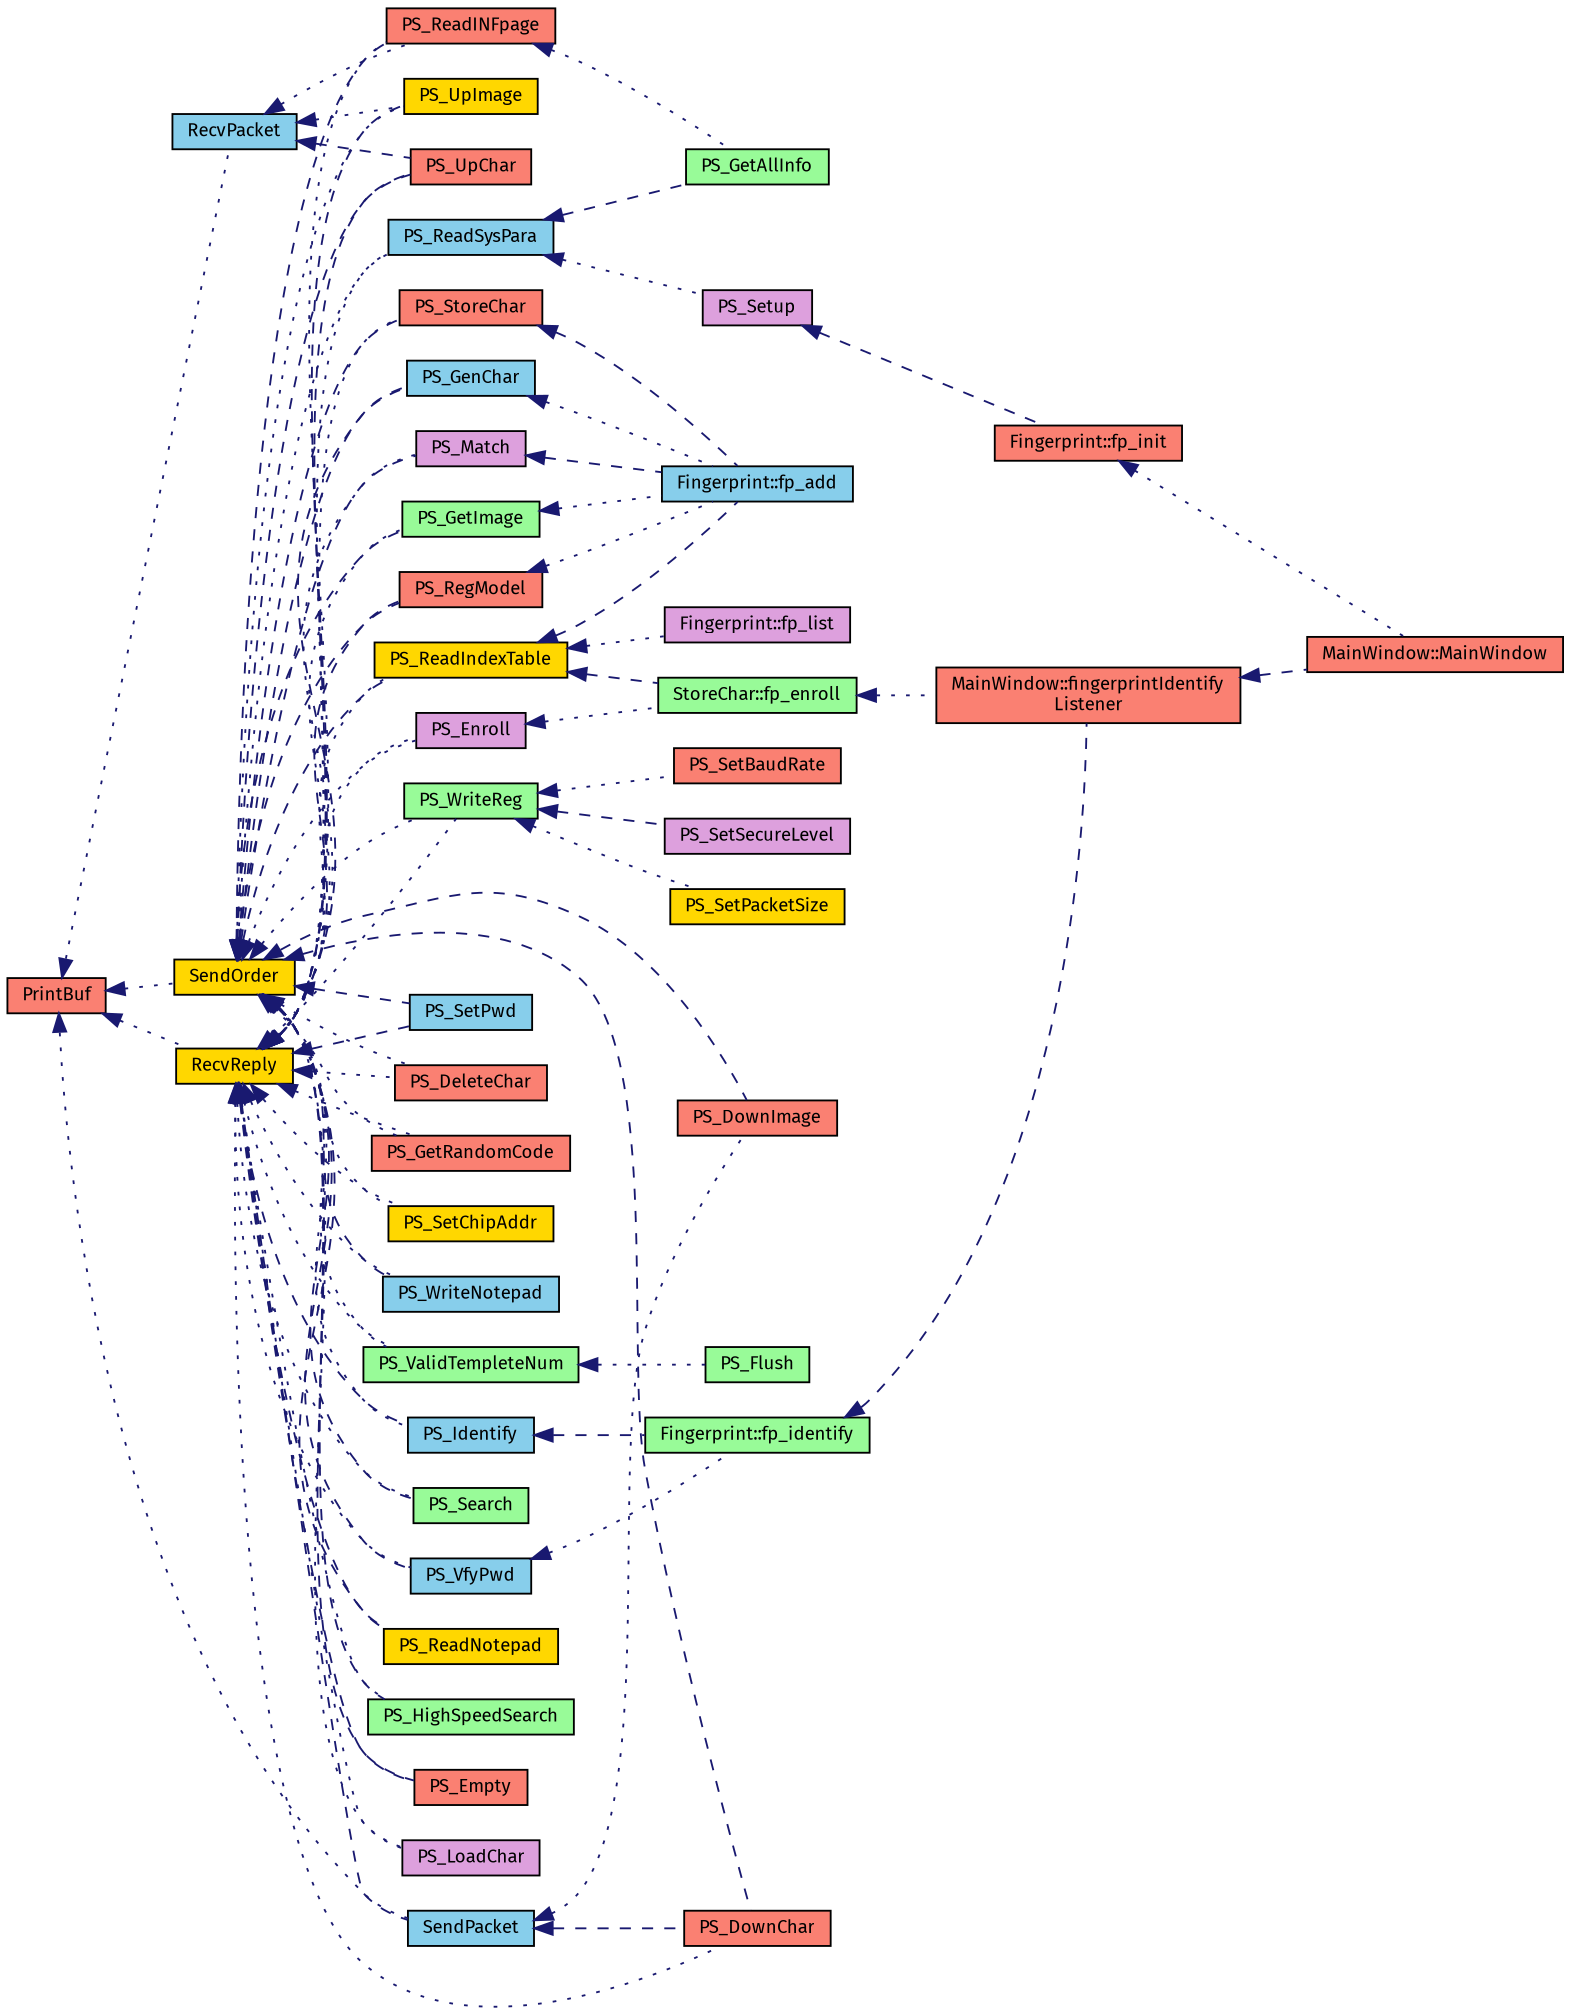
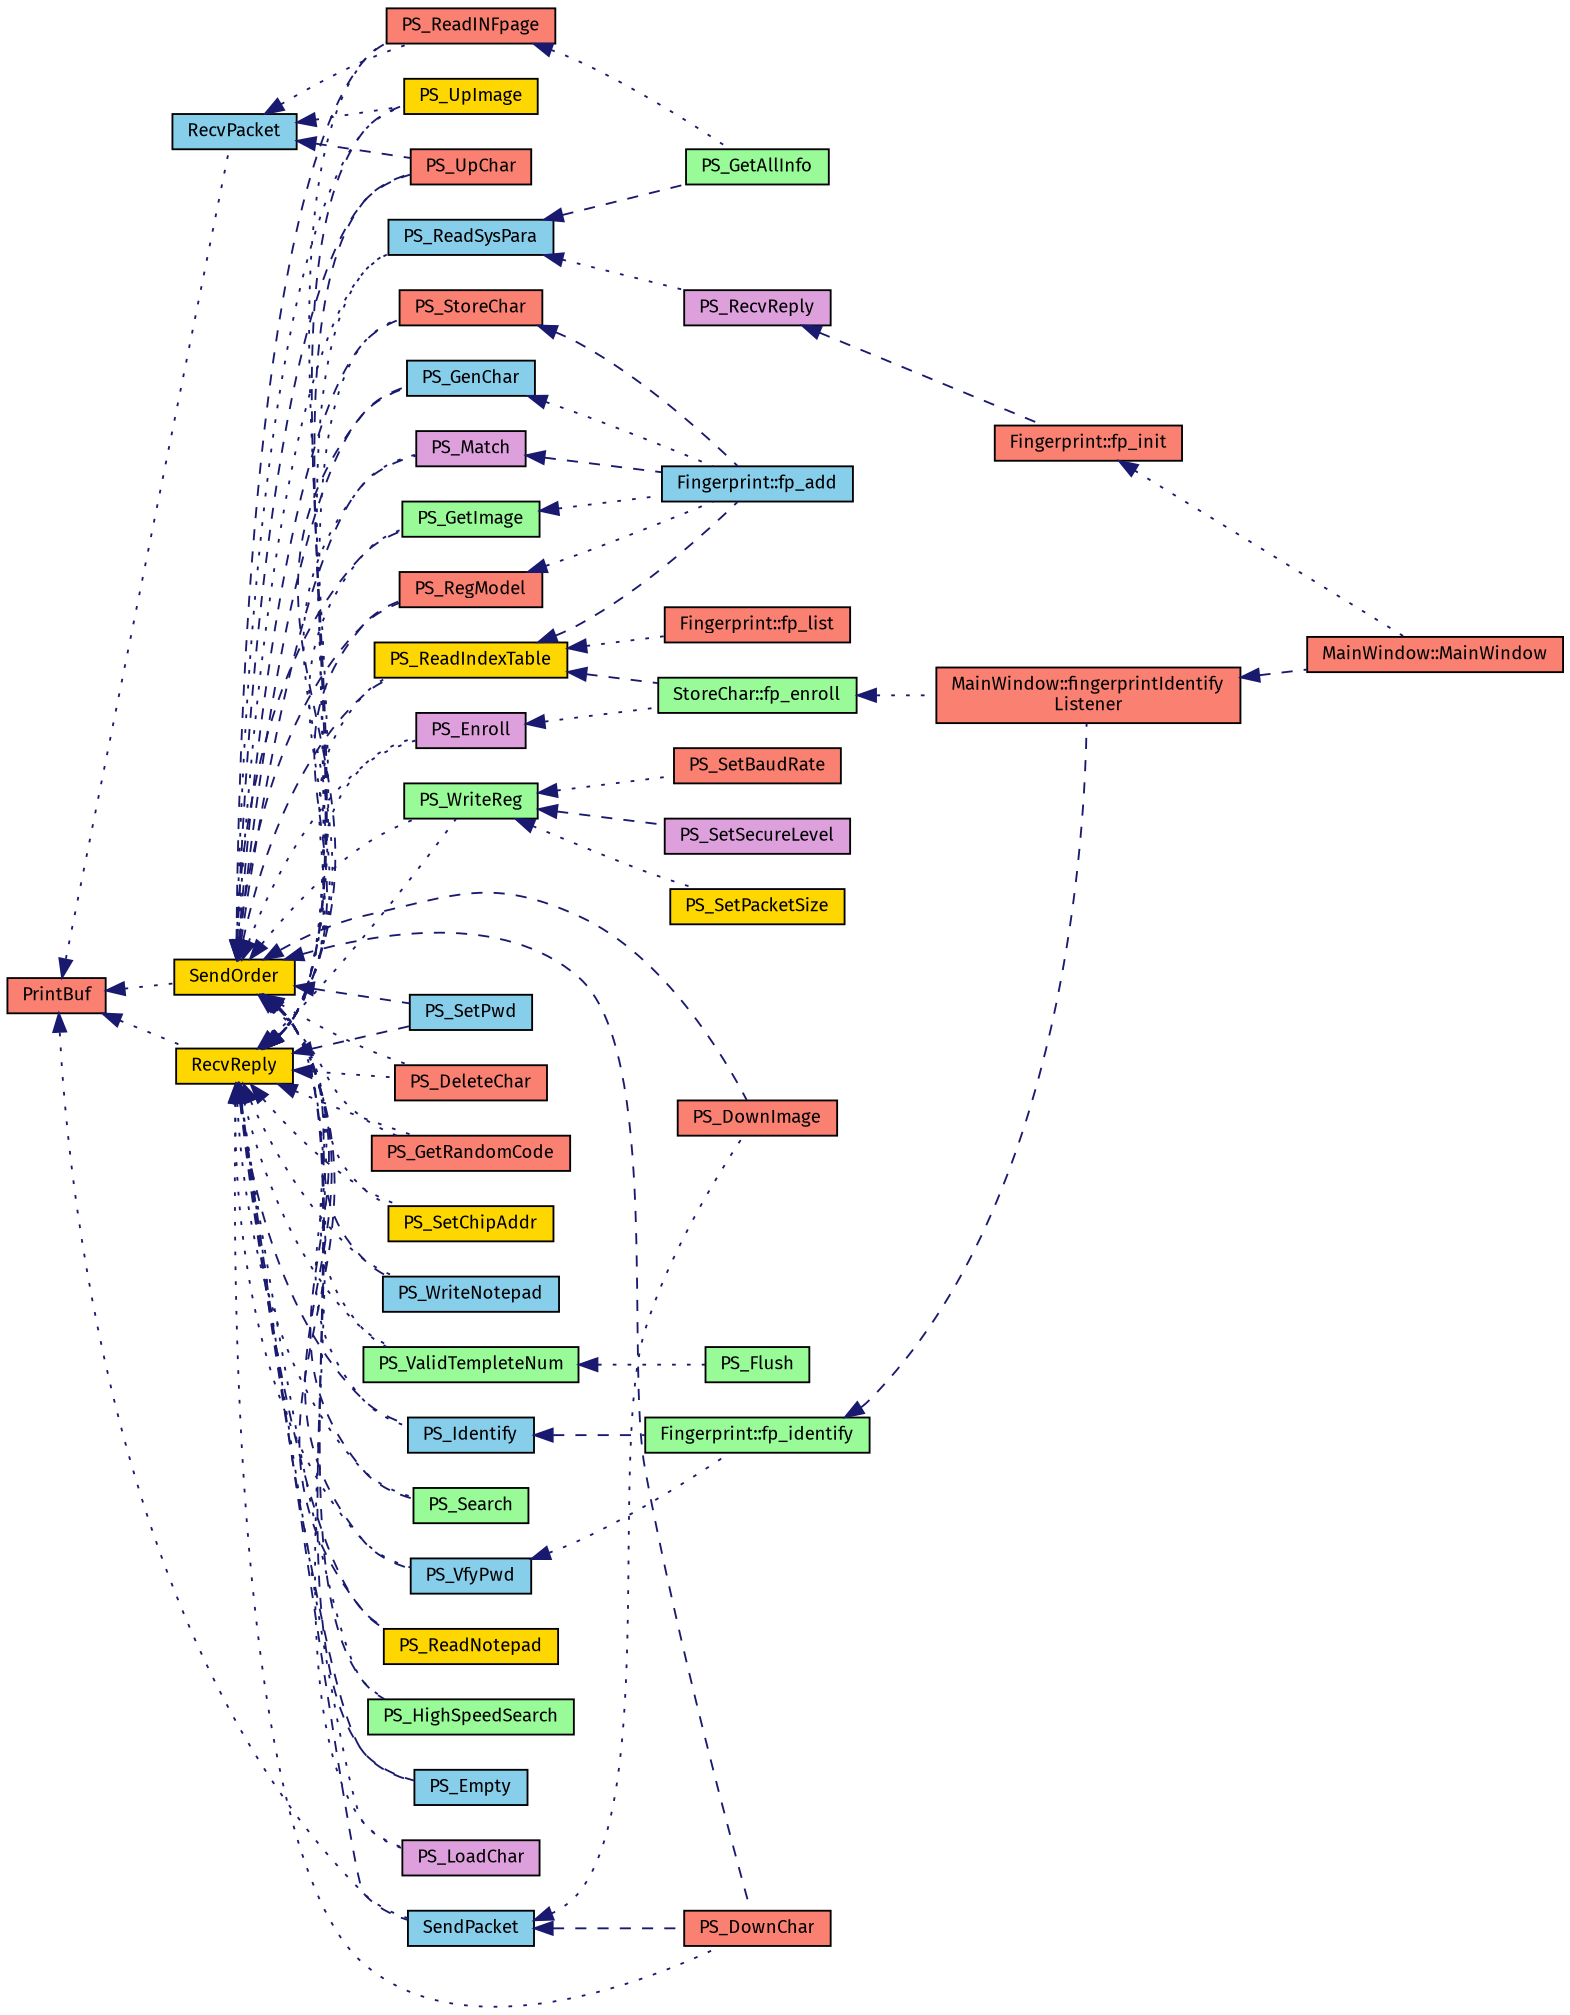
(757, 308) -> (757, 308)
(757, 625) -> (757, 625)
(471, 1787) -> (471, 1787)
